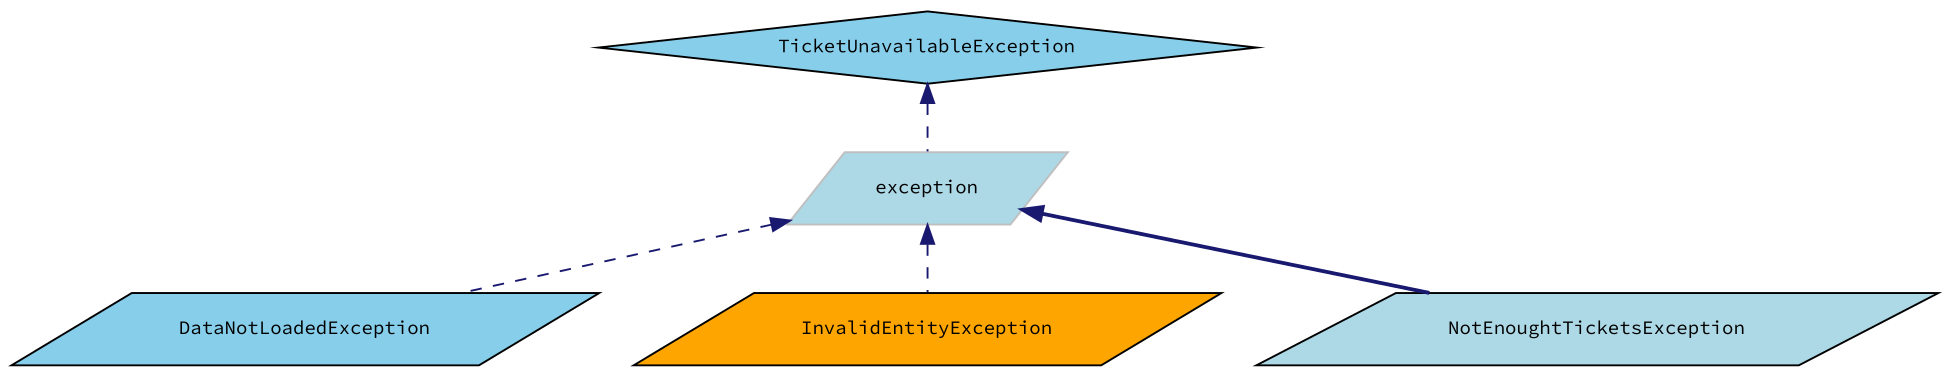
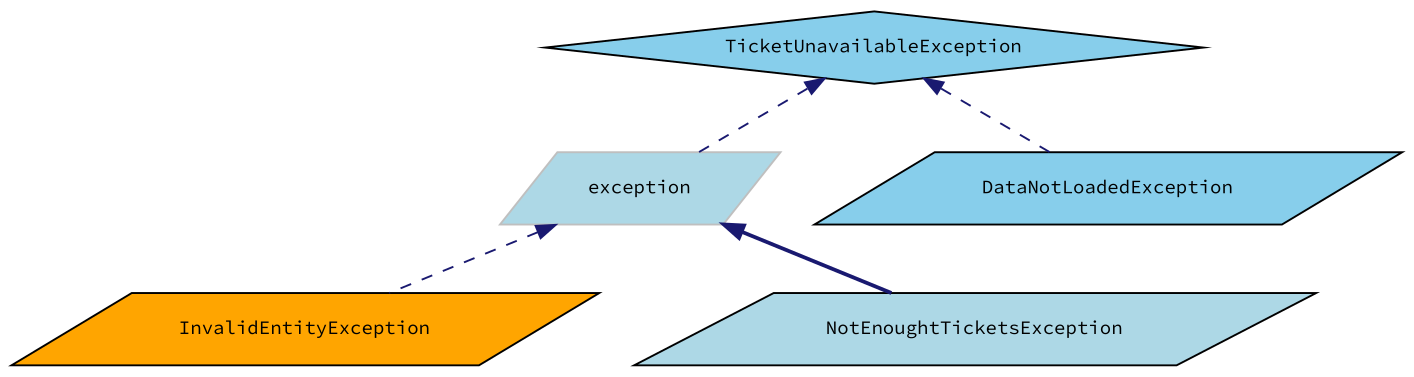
(616, 259) -> (995, 120)
